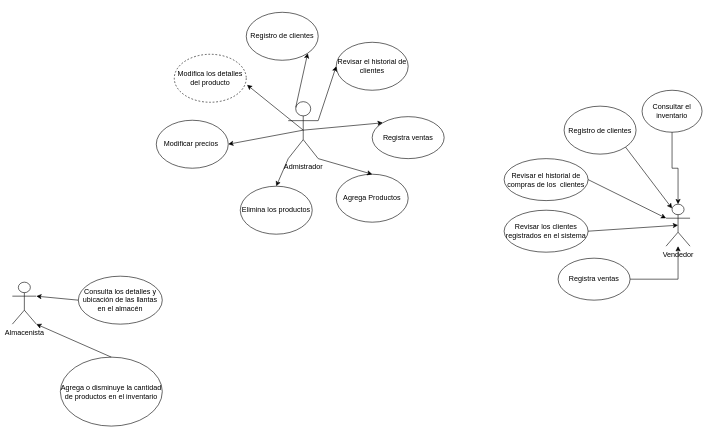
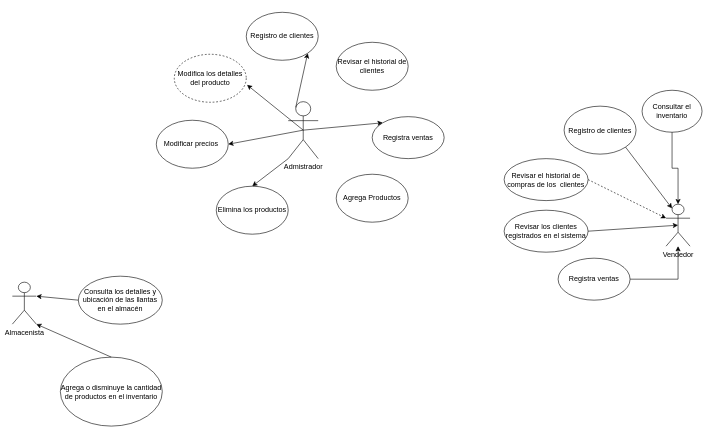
(327, 95) -> none
(343, 166) -> none
(625, 198) -> (625, 198)
(276, 210) -> (252, 210)
